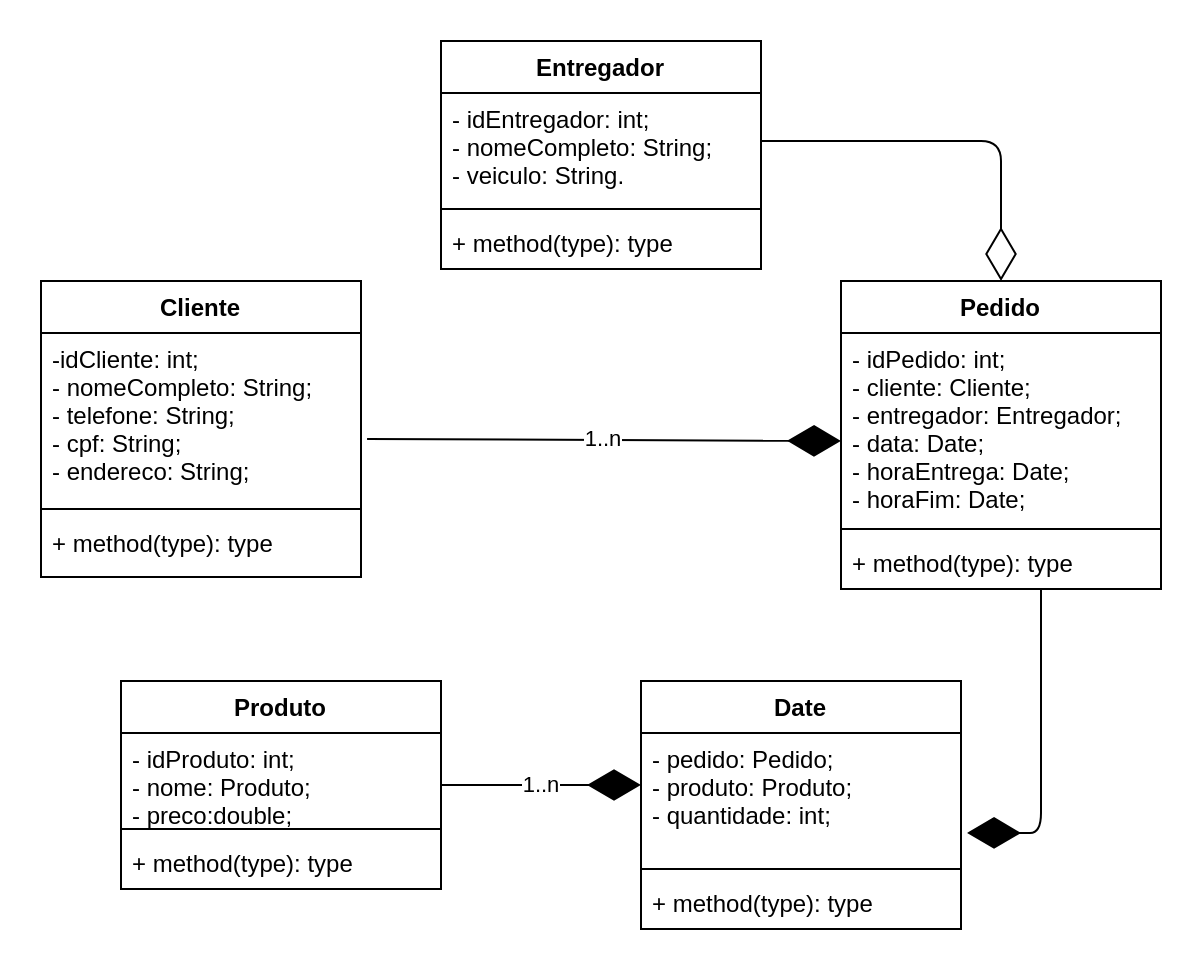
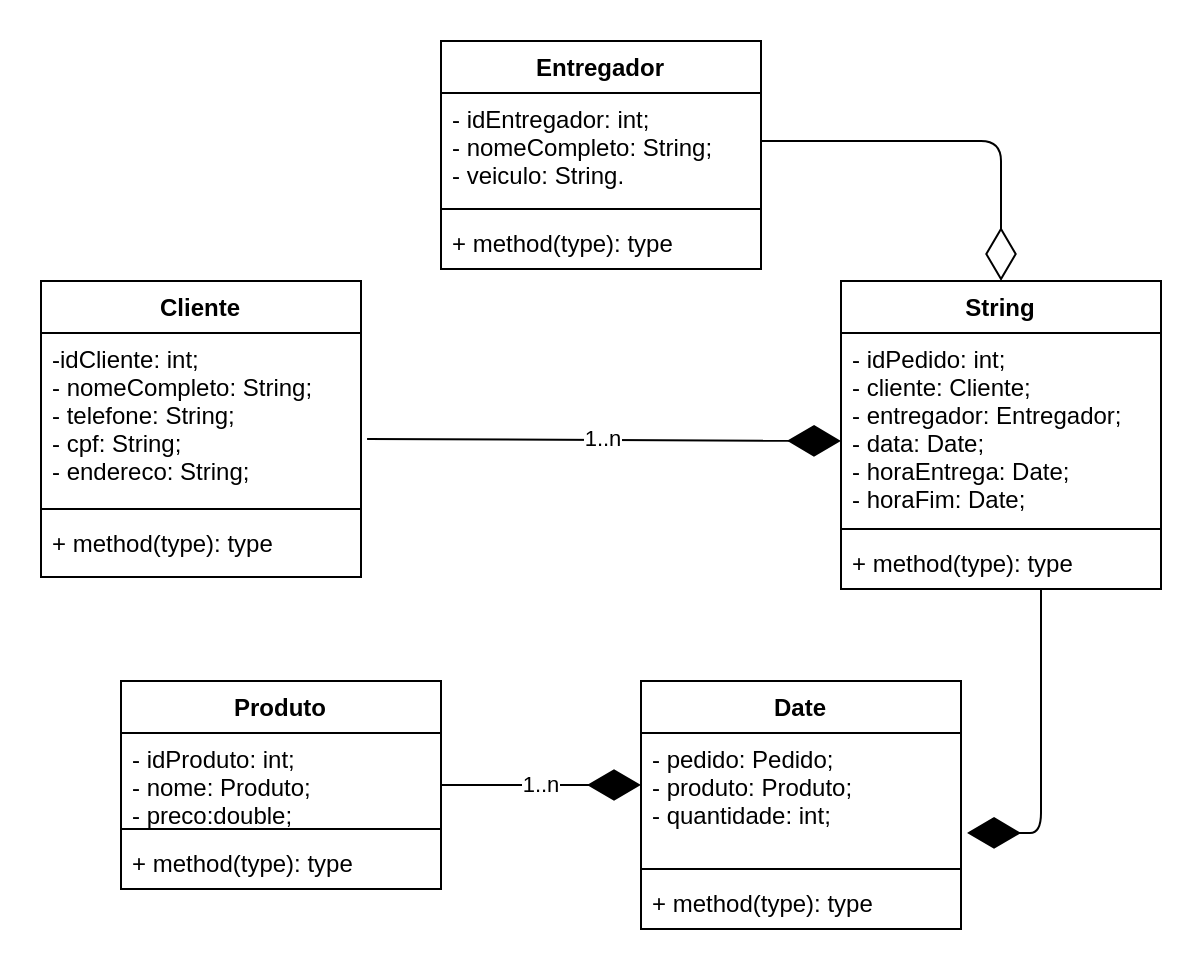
(1000, 308) -> (1000, 308)
